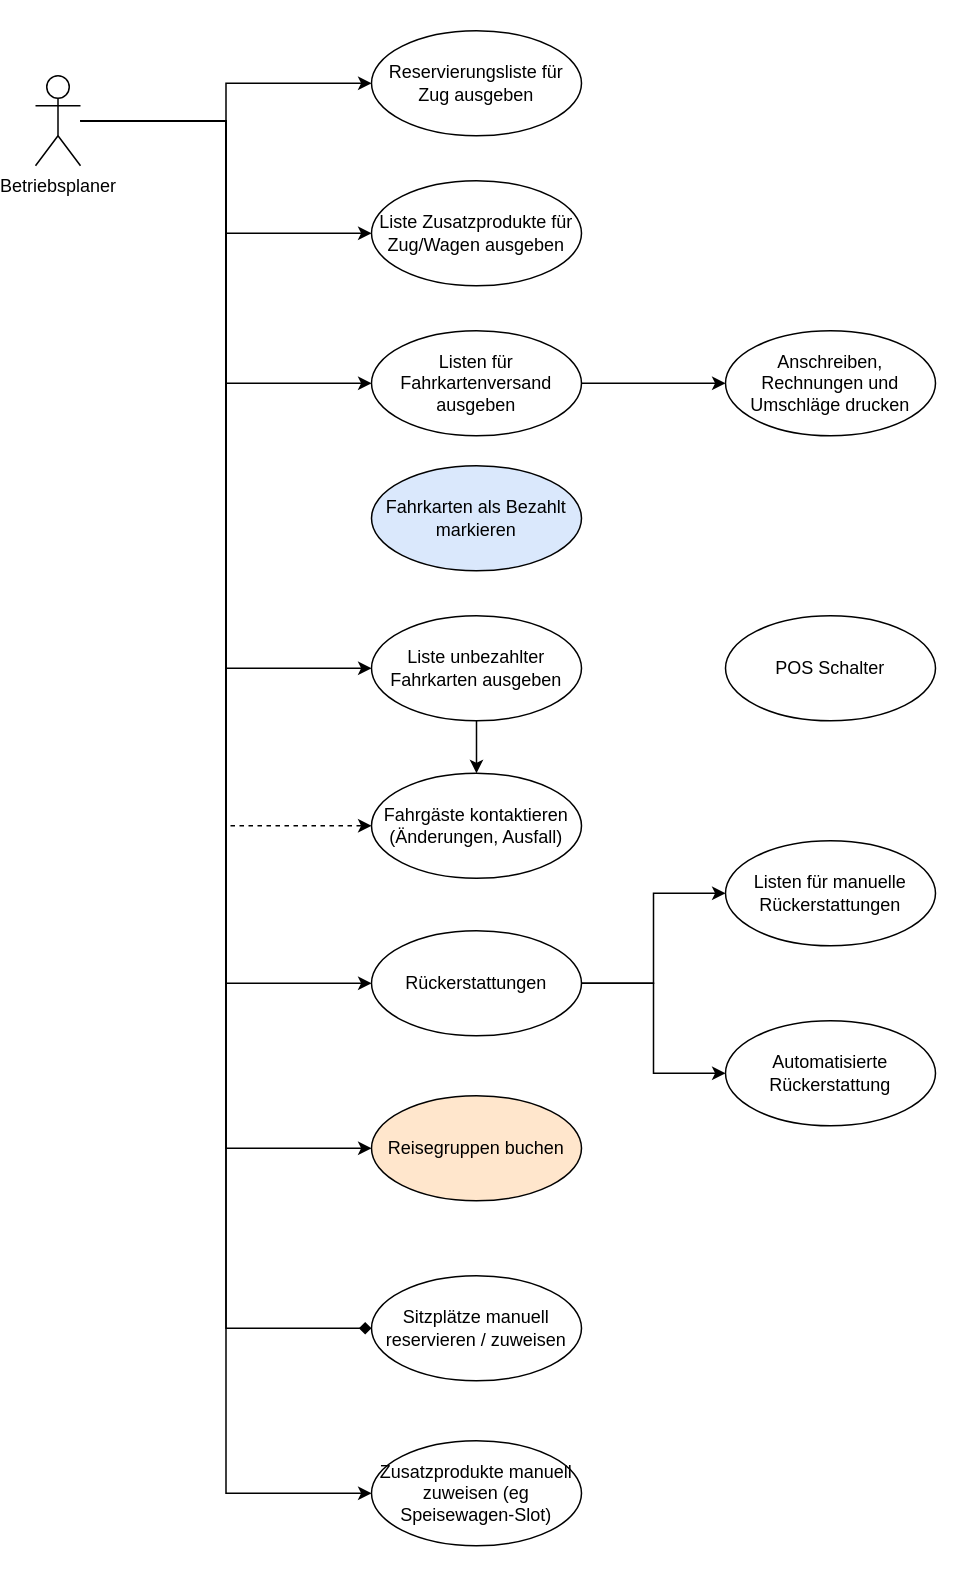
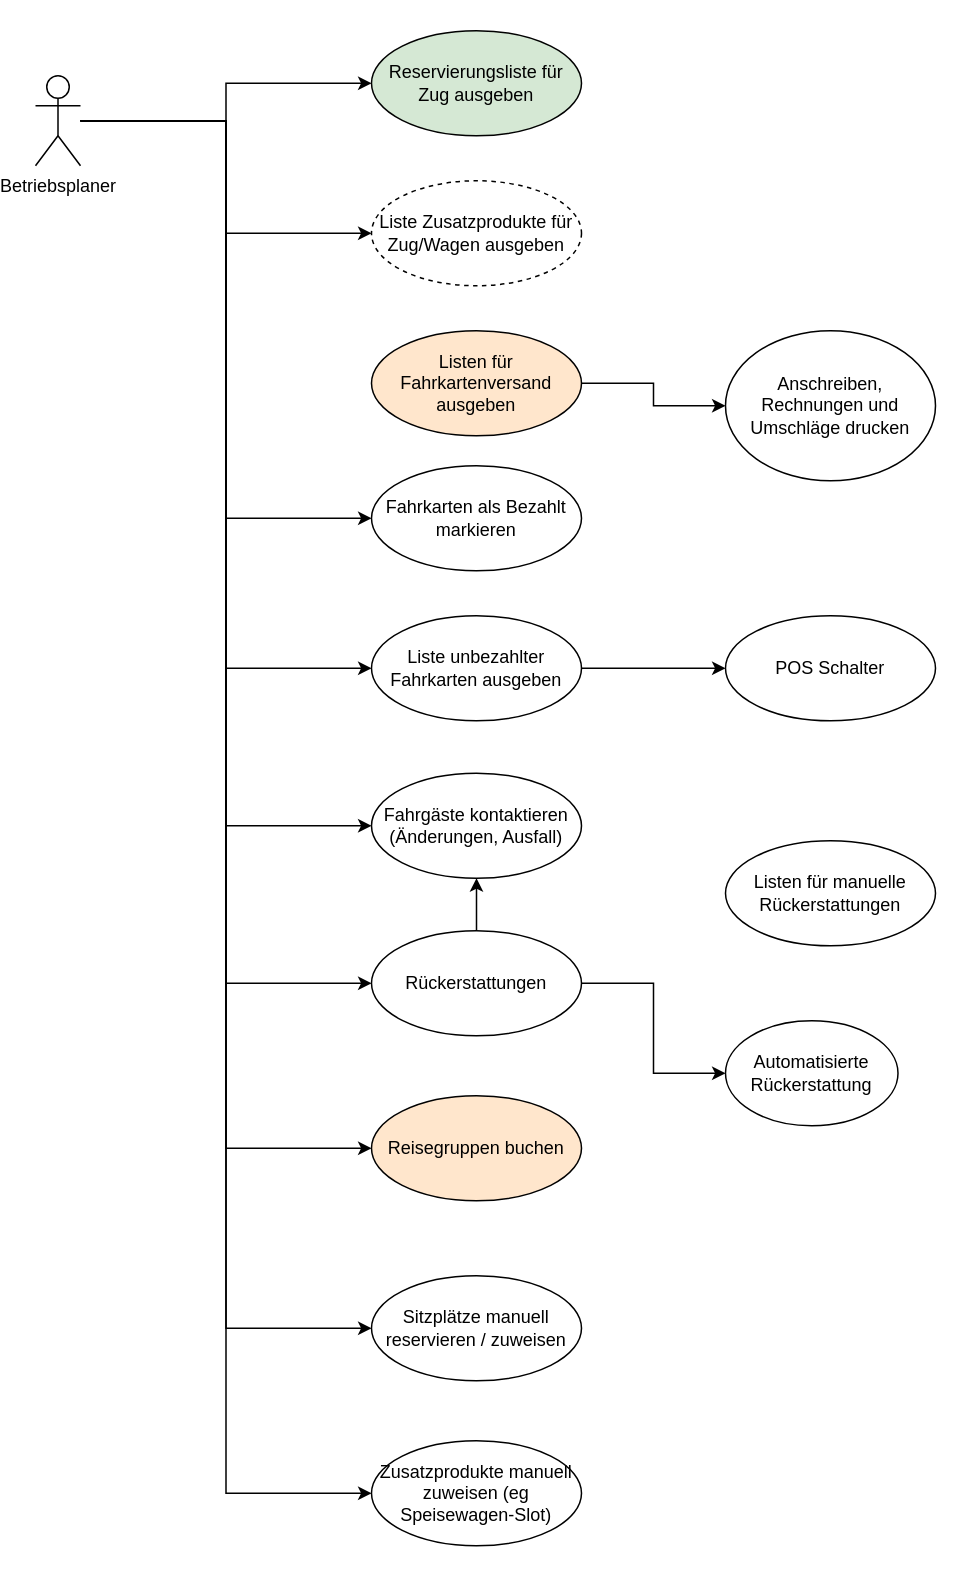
(476, 83) -> (476, 83)
(476, 233) -> (476, 233)
(294, 383) -> none
(476, 383) -> (476, 383)
(830, 383) -> (830, 406)
none -> (294, 518)
(476, 518) -> (476, 518)
(476, 749) -> (648, 668)
(292, 826) -> (292, 826)
(653, 906) -> (476, 903)
(830, 1073) -> (812, 1073)
(359, 1328) -> (360, 1328)
